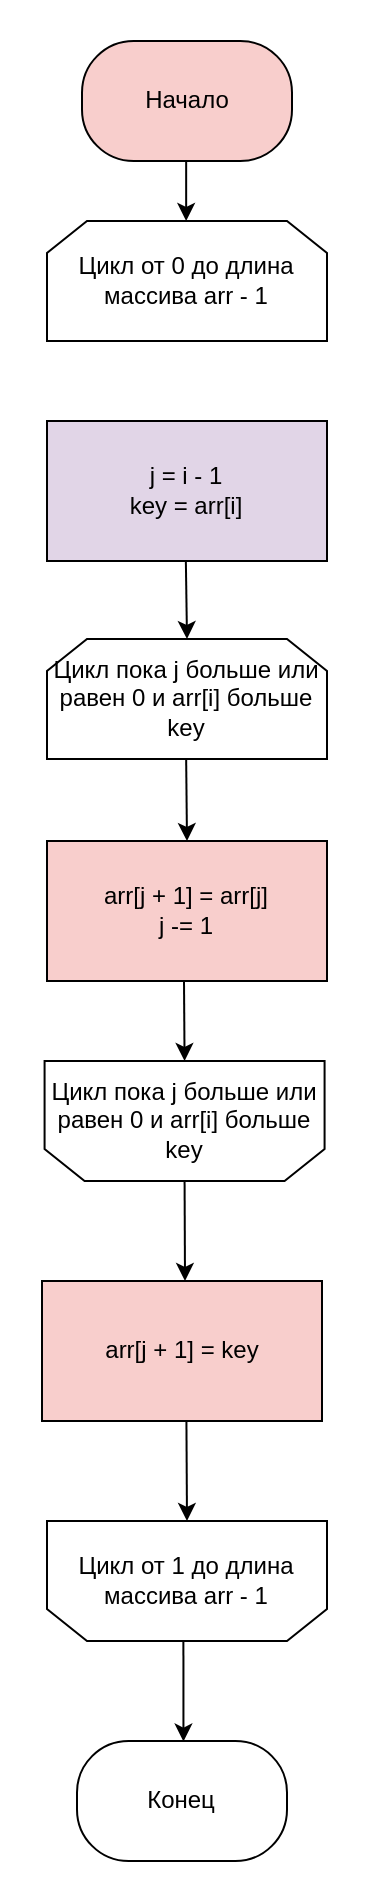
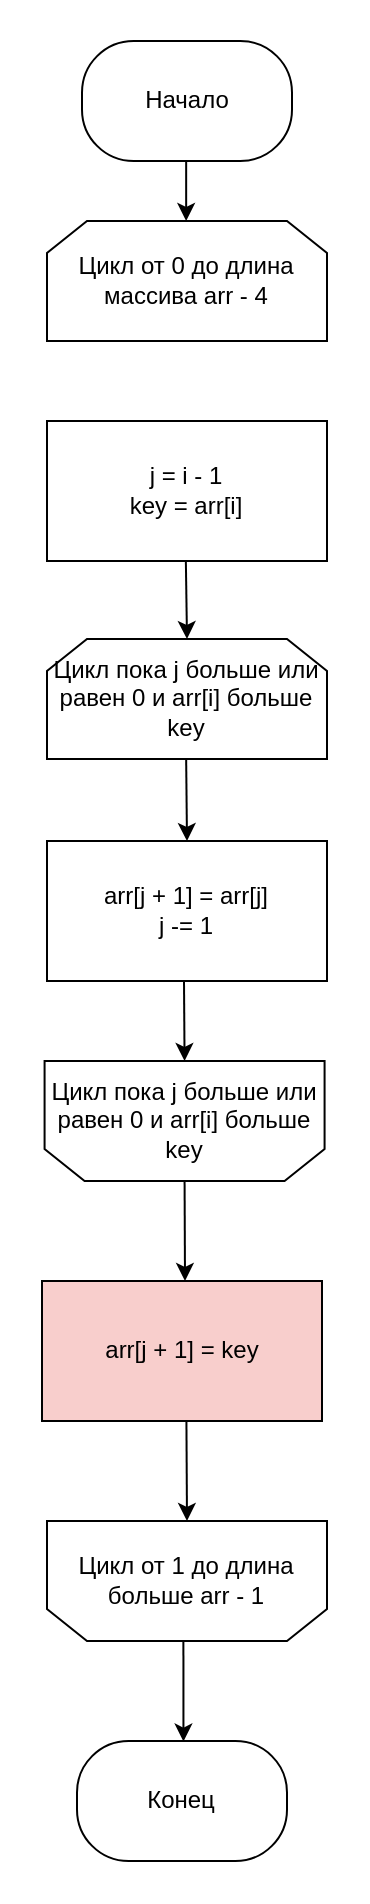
(187, 101) -> (187, 101)
(187, 281) -> (187, 281)
(187, 491) -> (187, 491)
(187, 911) -> (187, 911)
(187, 1581) -> (187, 1581)
